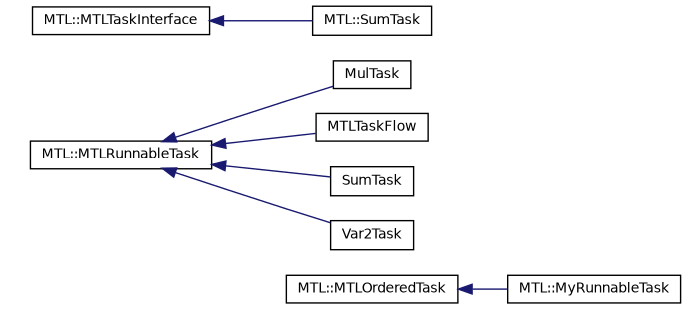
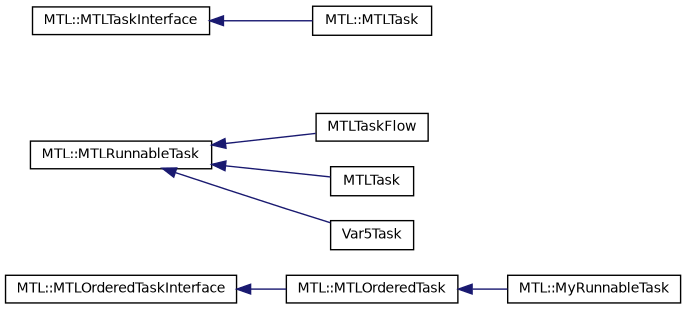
(372, 21) -> (372, 21)
(372, 75) -> none
(372, 181) -> (372, 181)
(372, 235) -> (372, 235)
none -> (121, 289)
